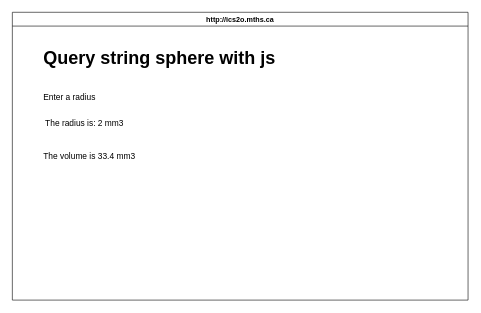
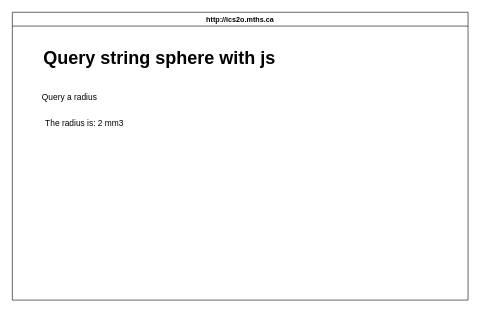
(70, 93) -> (70, 93)
(90, 156) -> none
